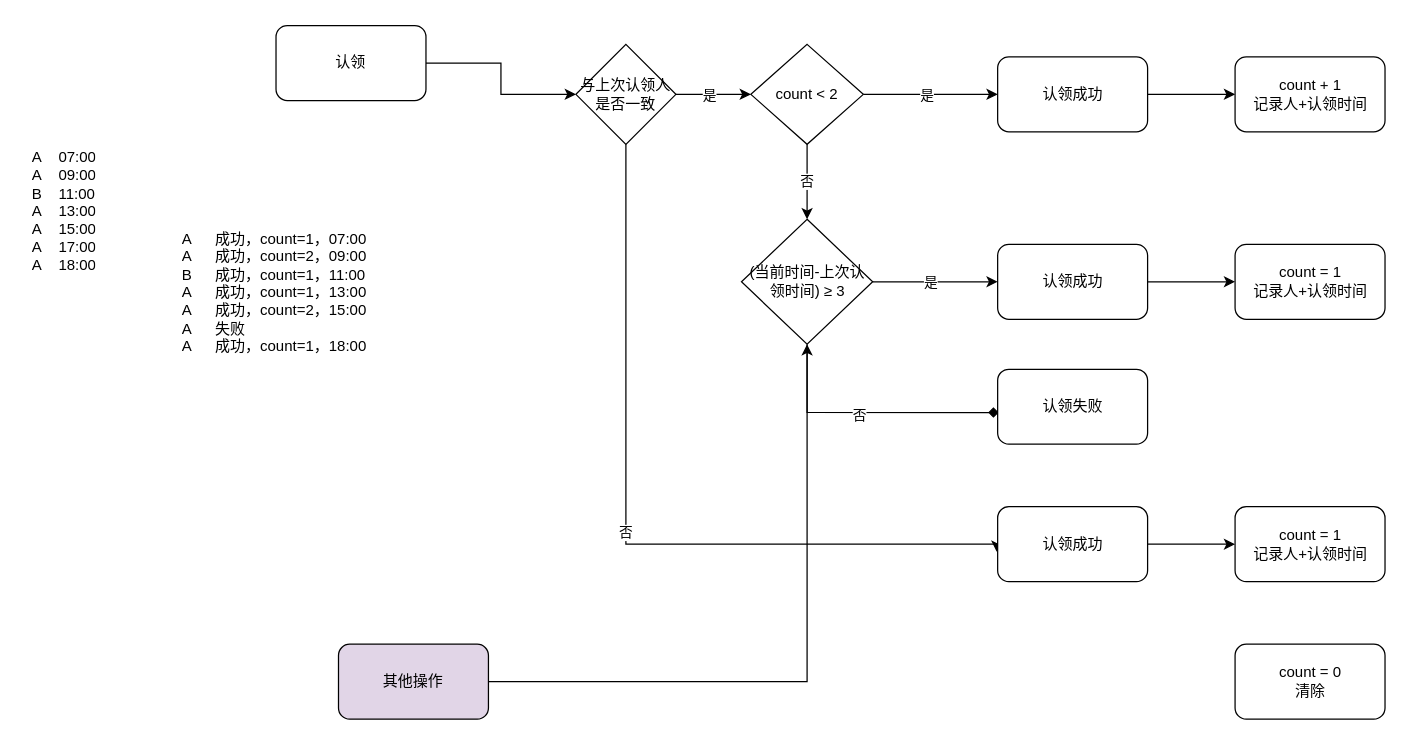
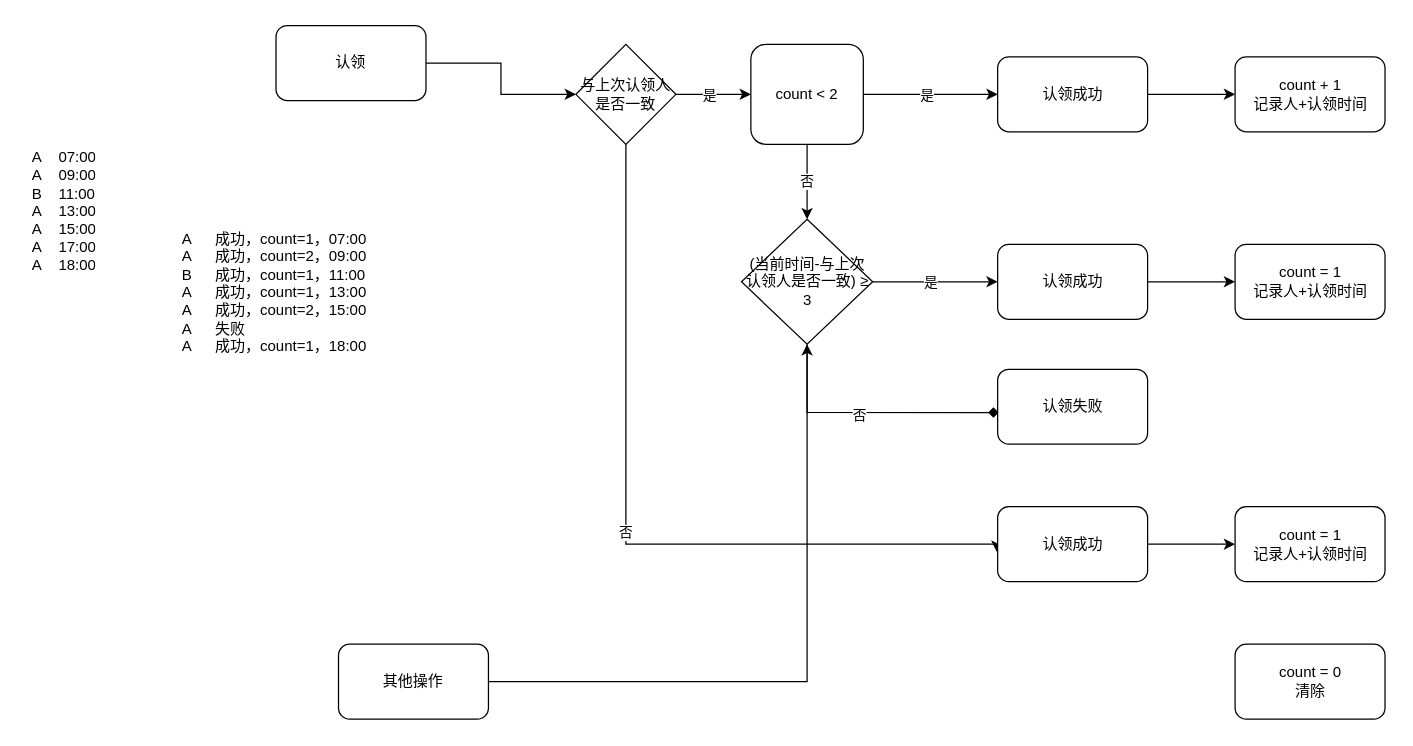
(807, 94) -> (807, 94)
(808, 282) -> (808, 282)
(413, 682) -> (413, 682)
